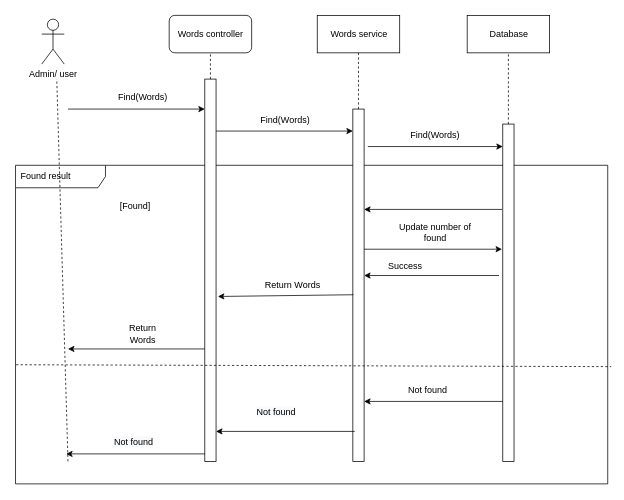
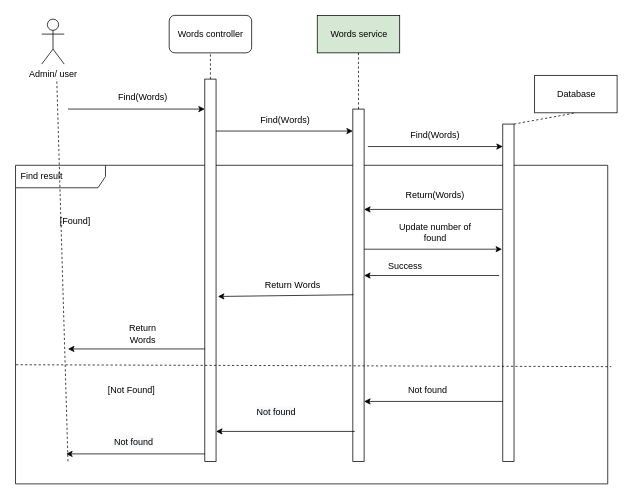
(359, 34) -> (359, 34)
(509, 34) -> (576, 94)
(49, 177) -> (45, 177)
none -> (435, 195)
(135, 207) -> (75, 222)
none -> (132, 390)
